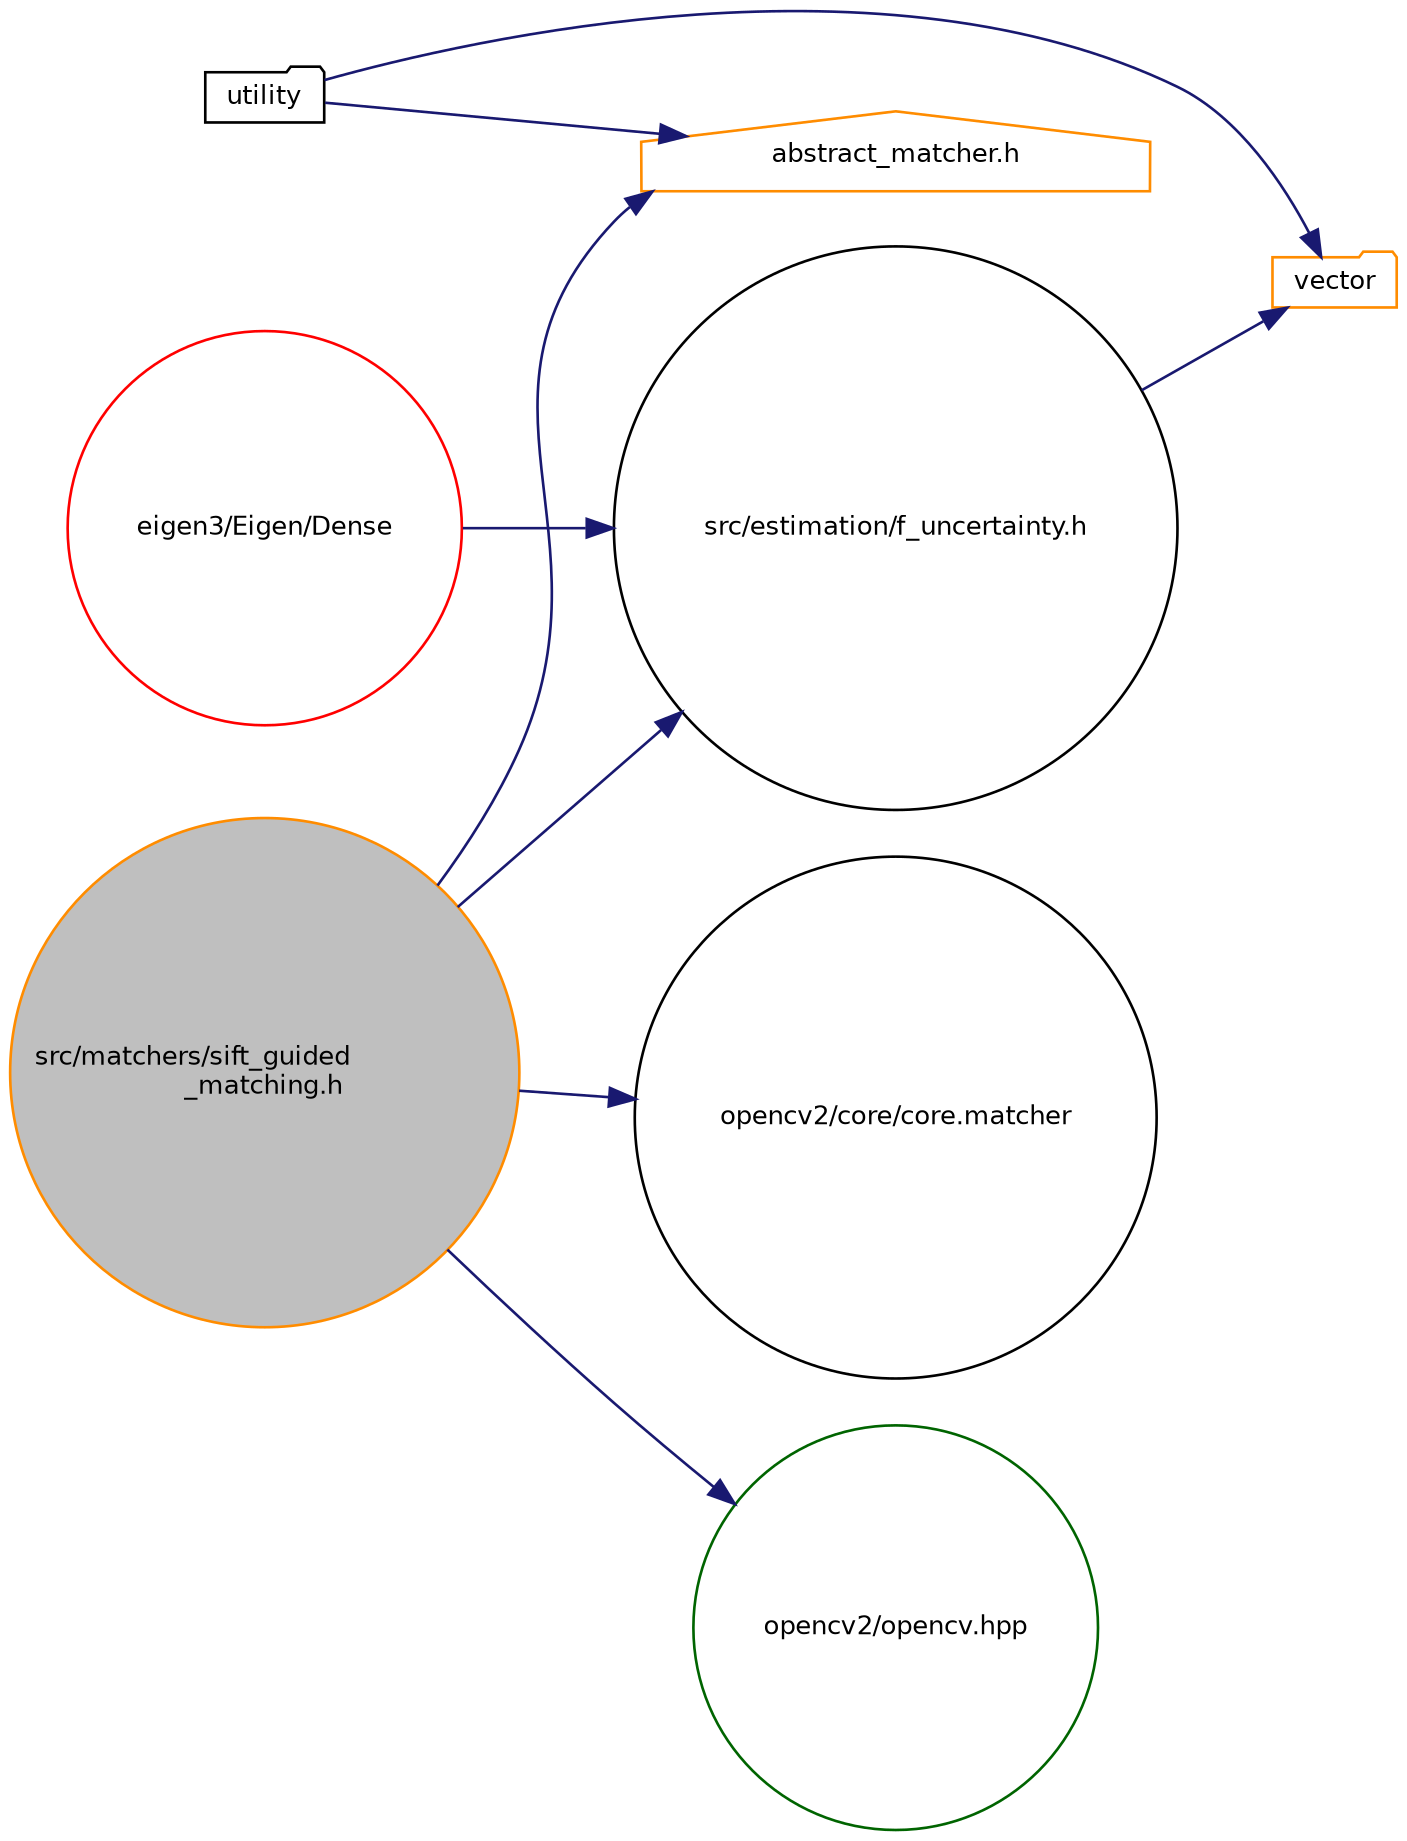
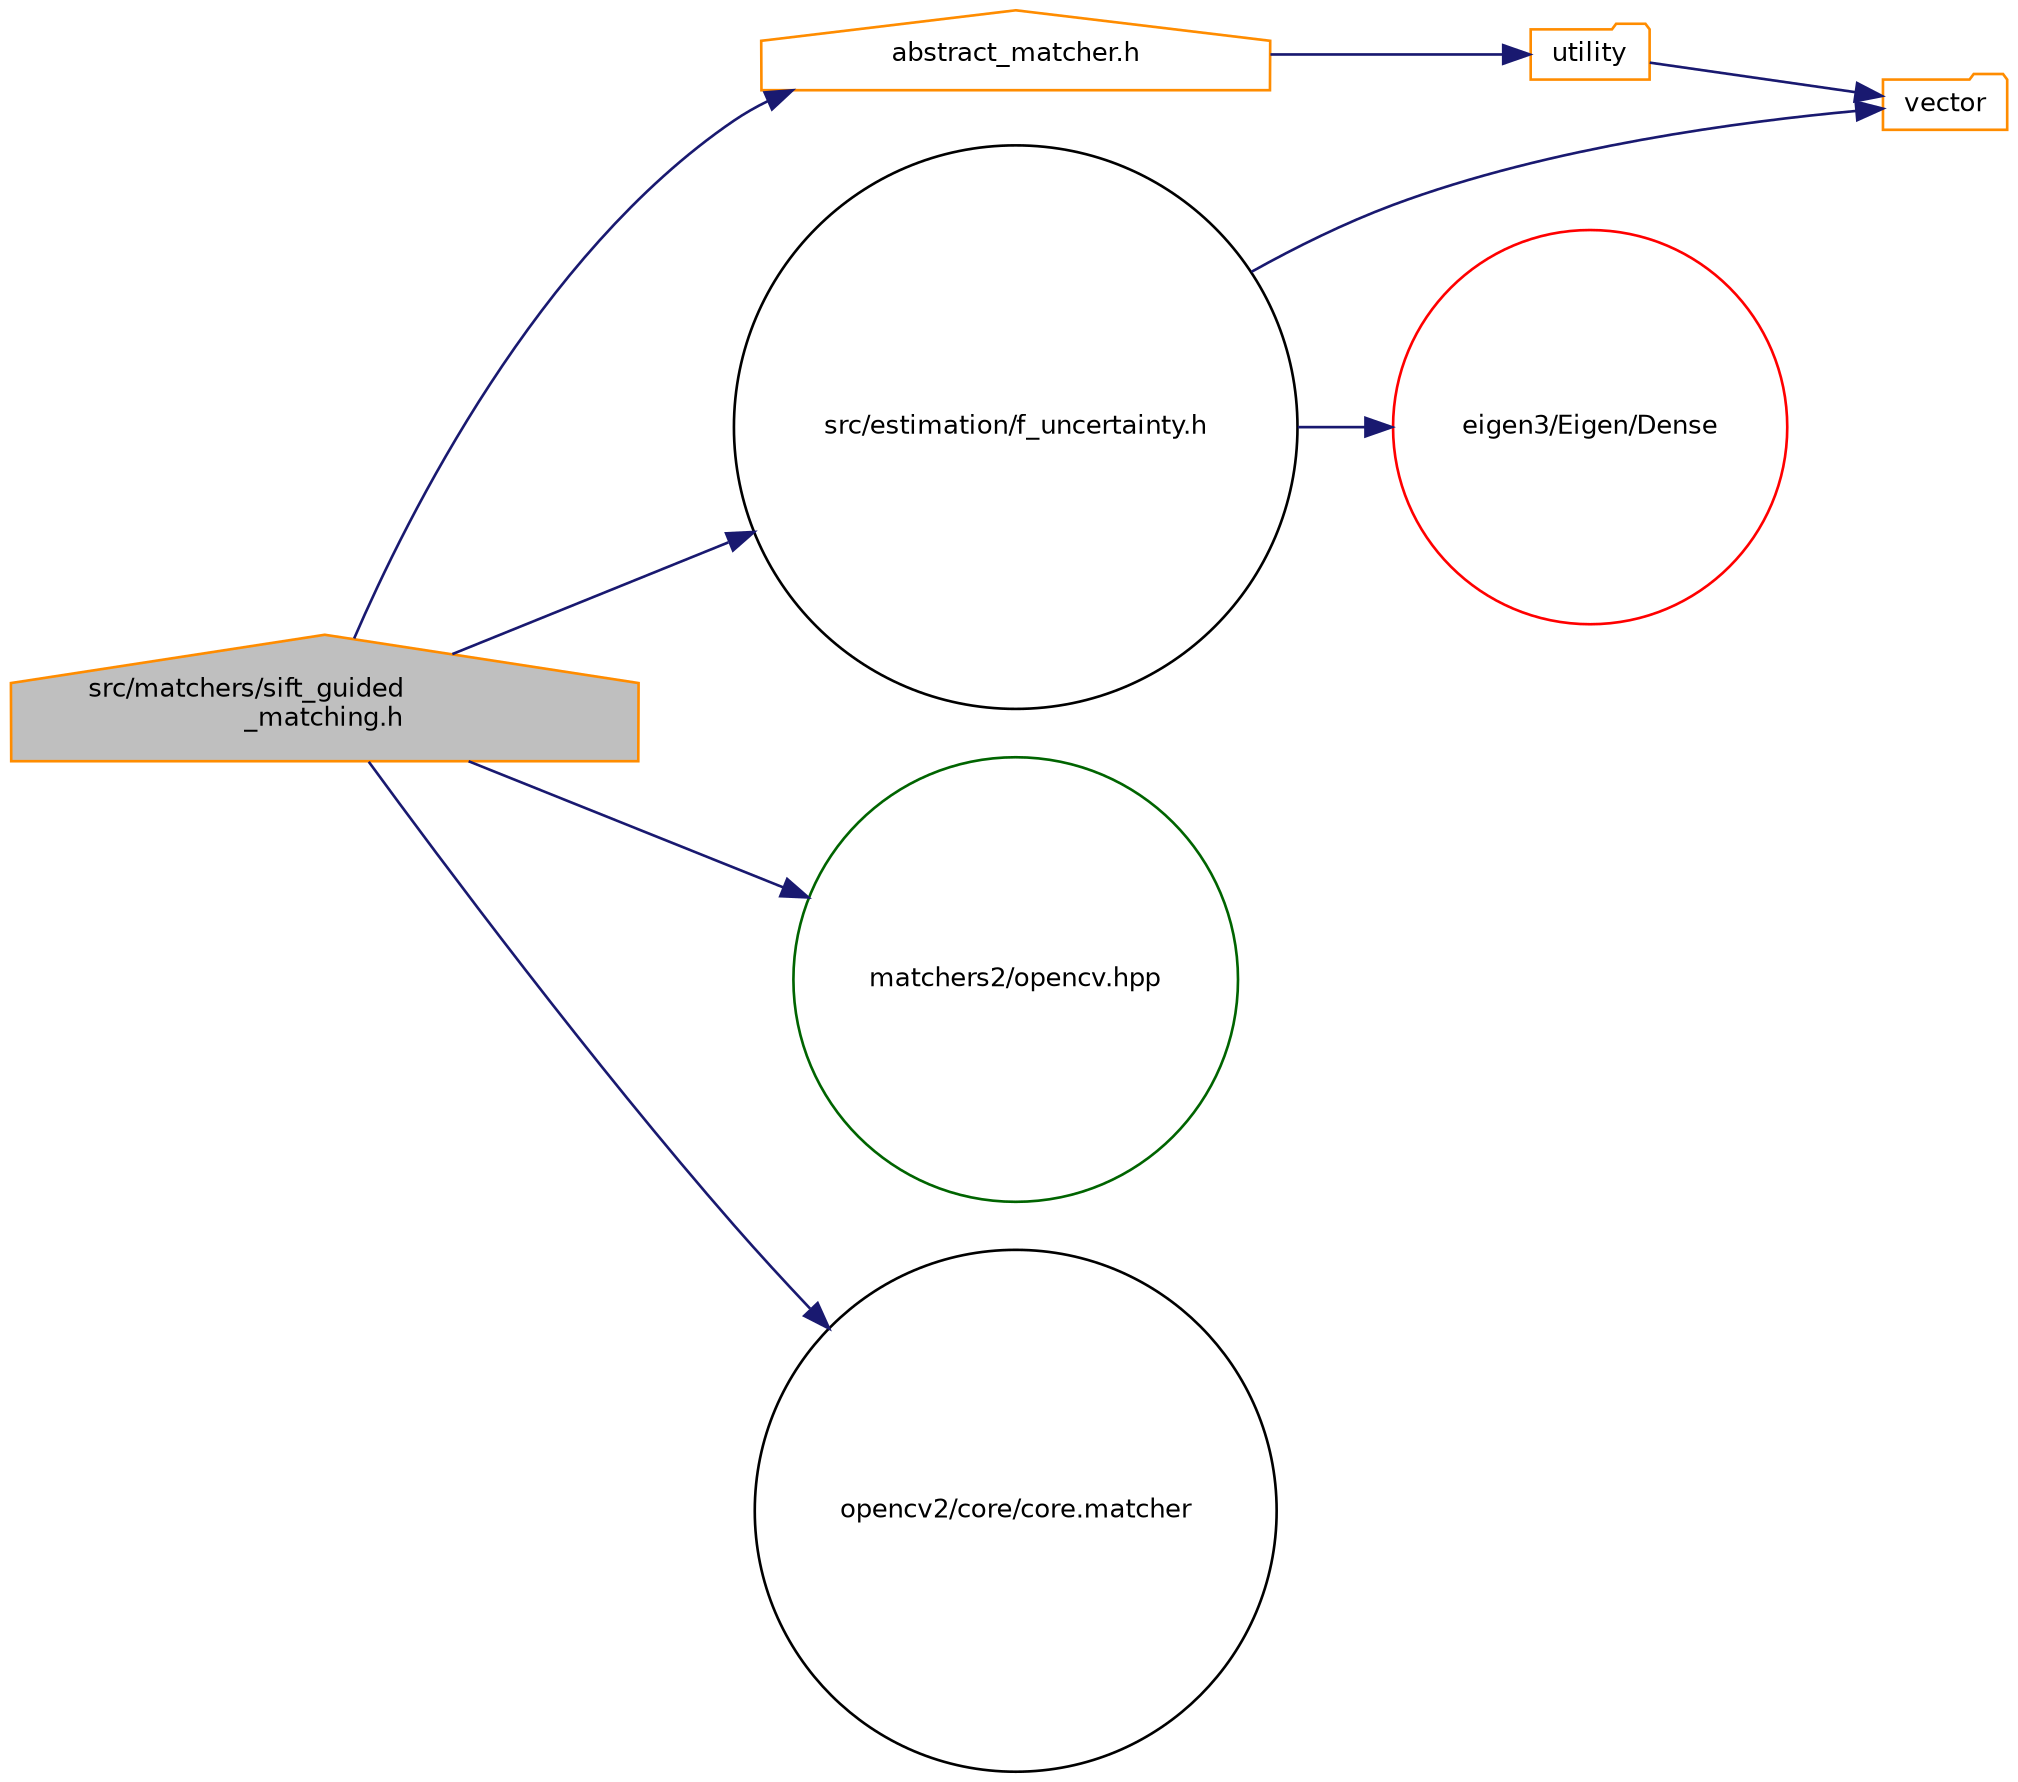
(265, 97) -> (1590, 54)
(493, 118) -> (1387, 54)
(524, 528) -> (1332, 427)
(265, 1073) -> (325, 705)
(896, 1628) -> (1016, 980)
